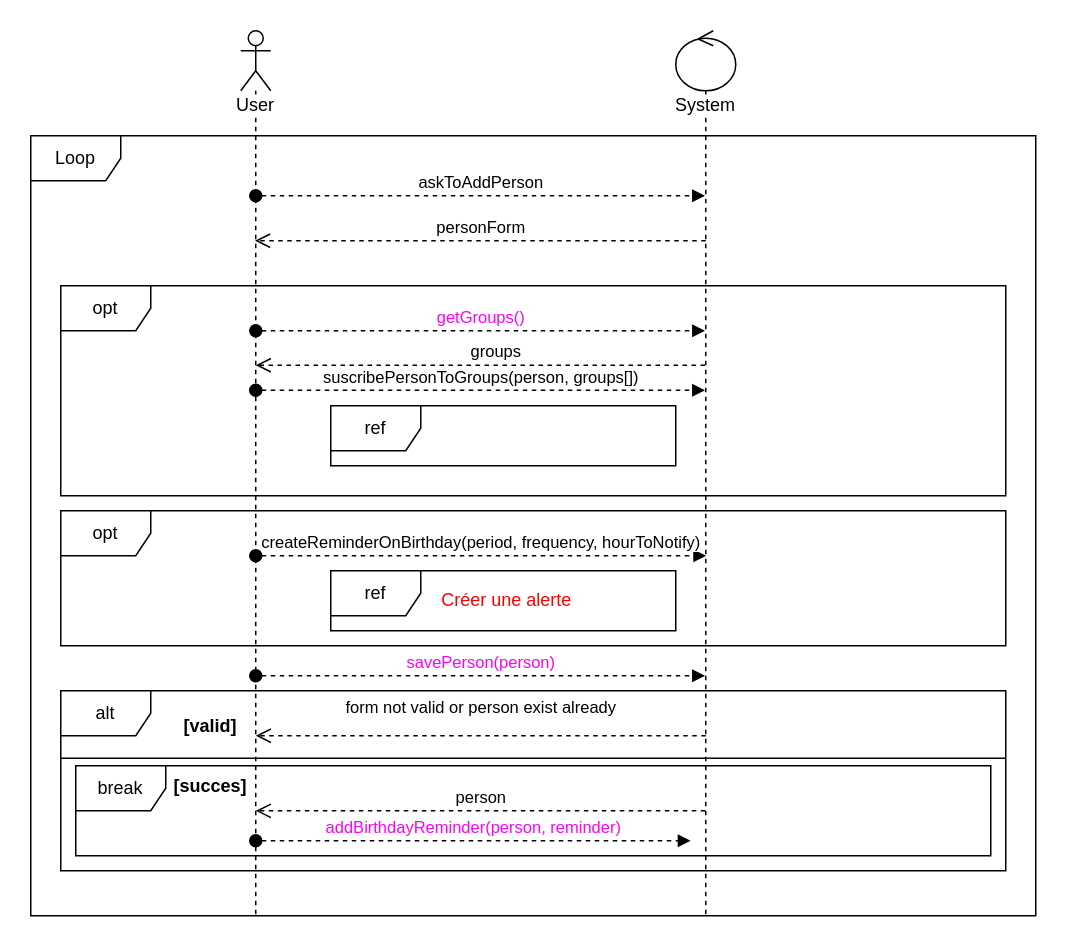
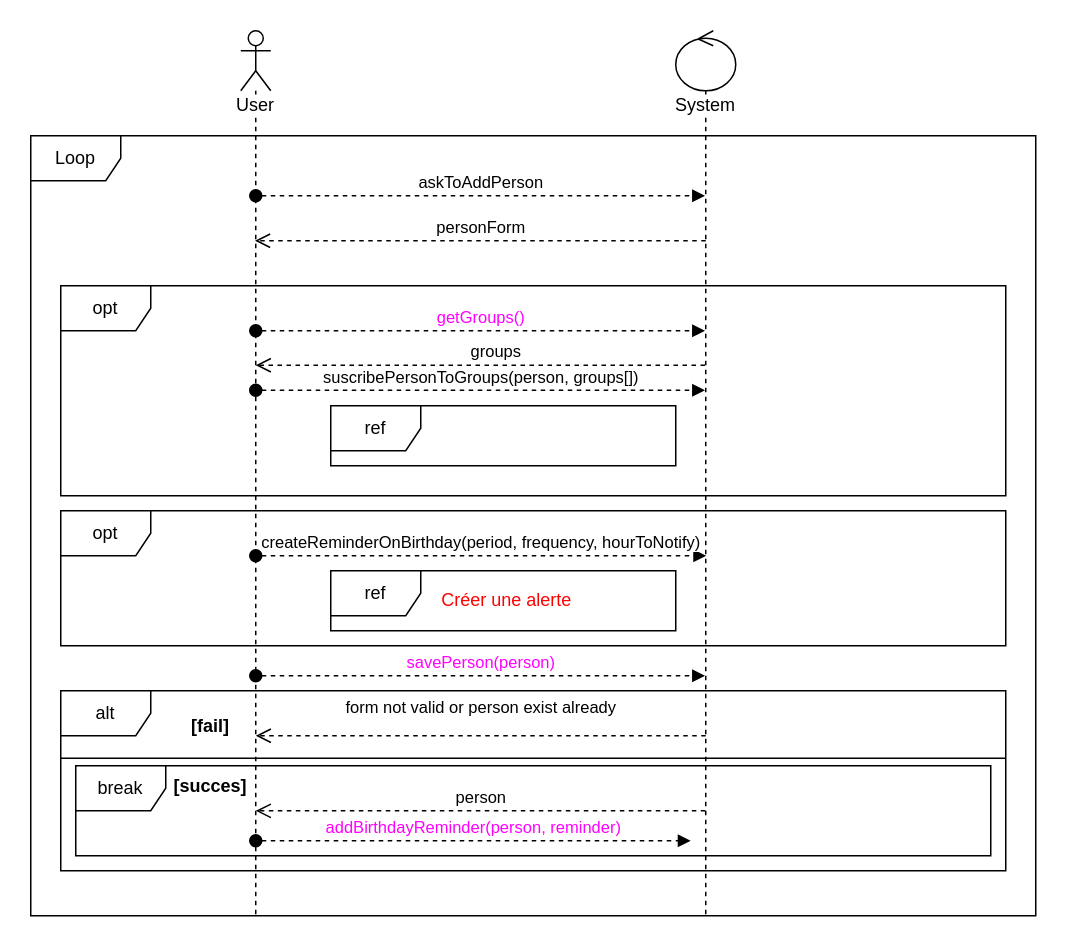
(210, 726) -> (210, 726)
